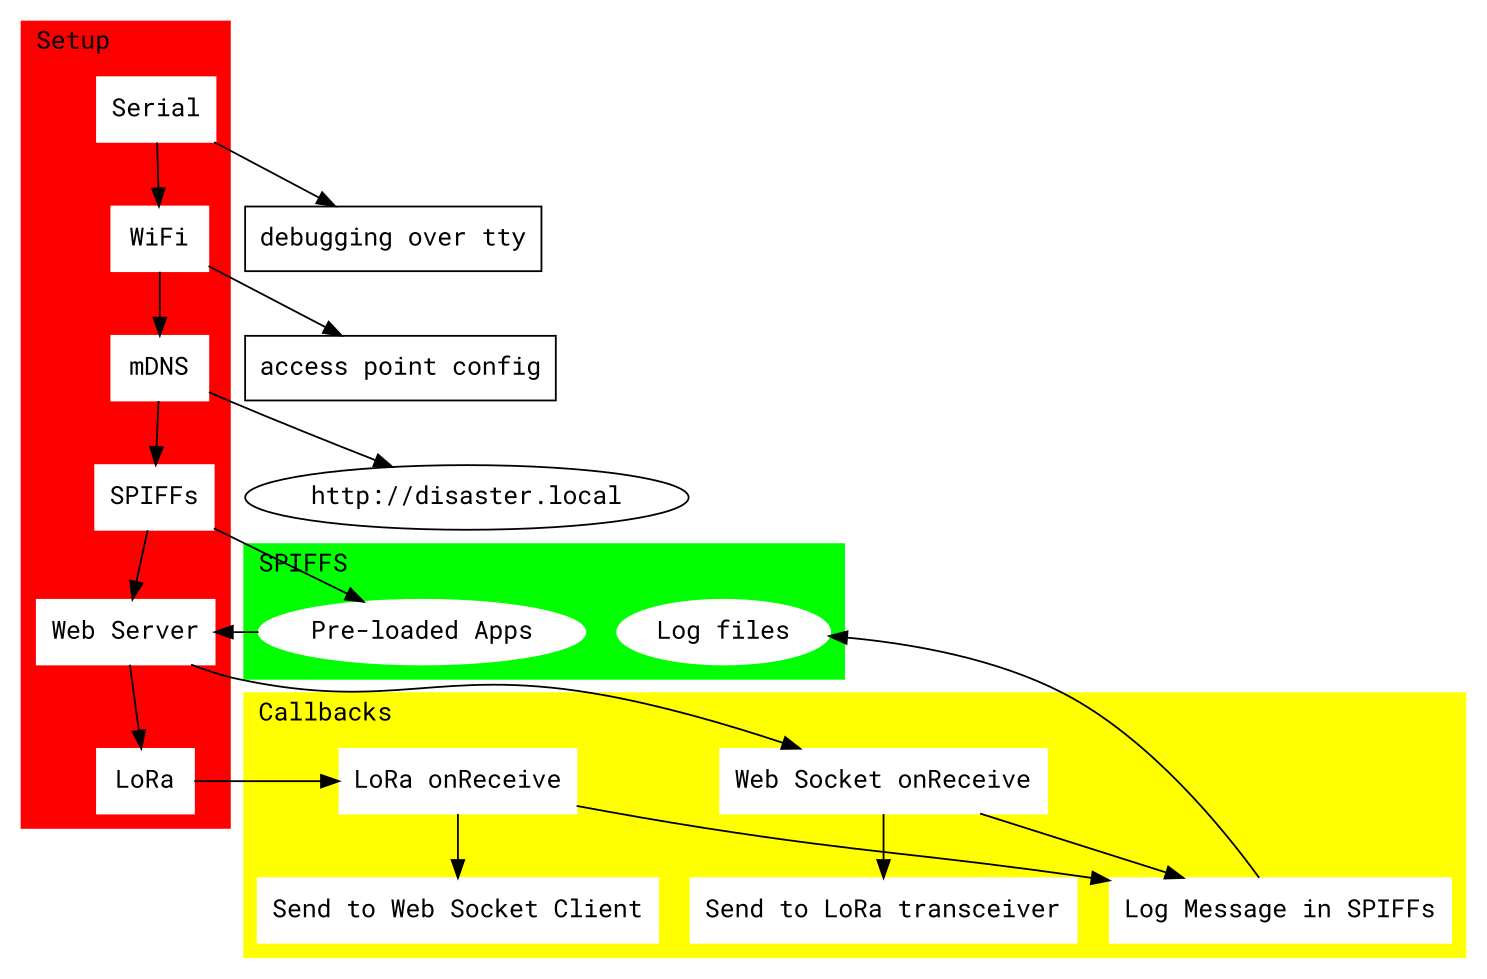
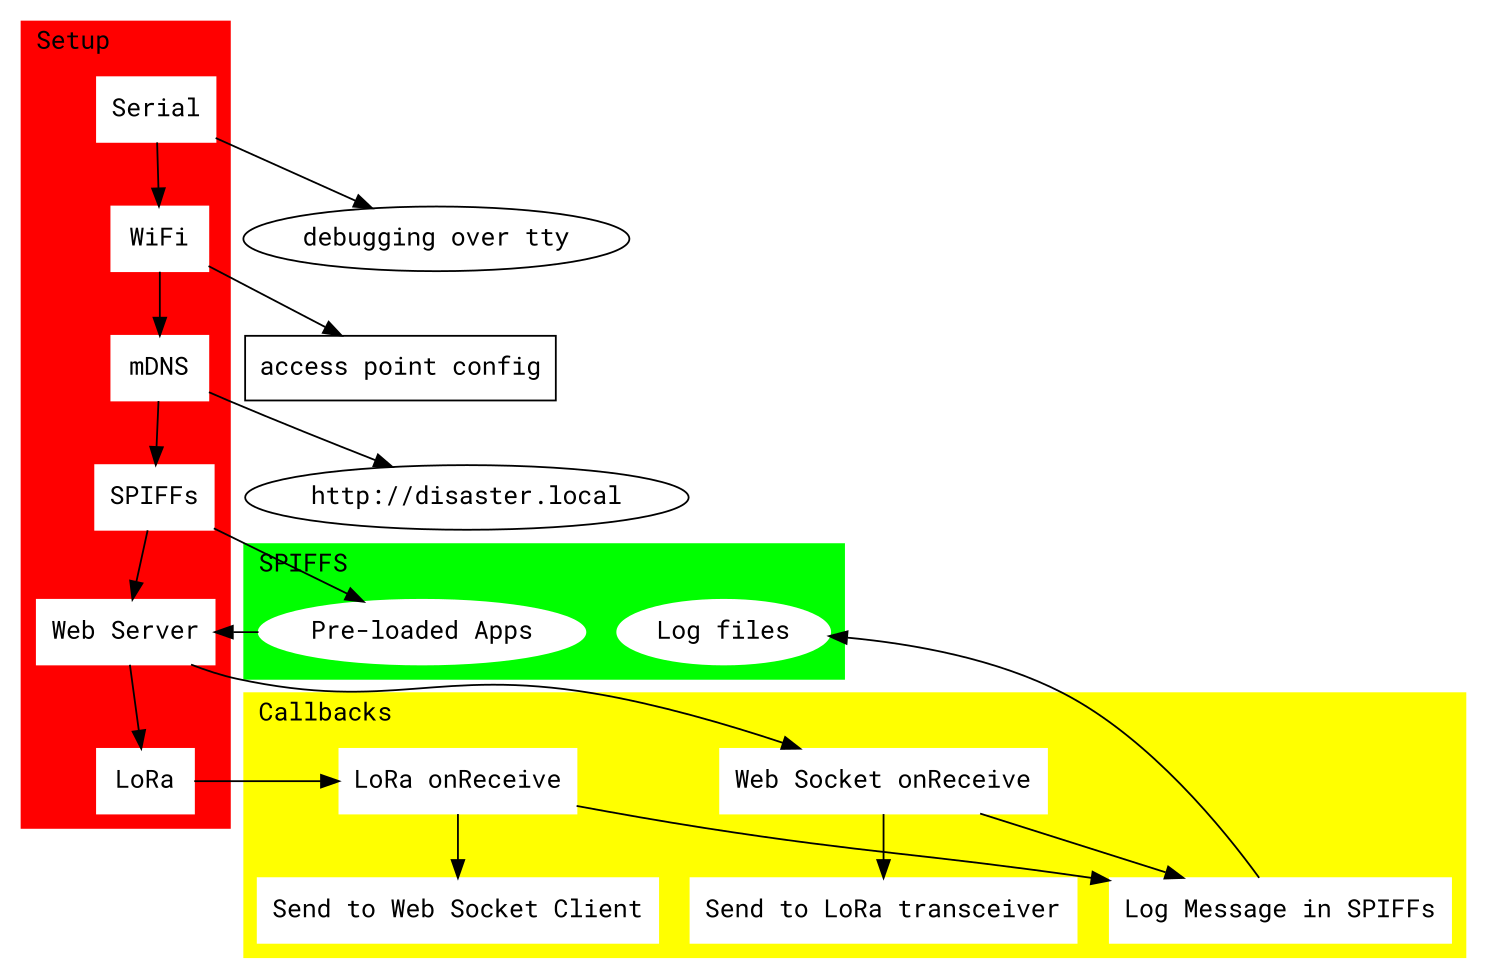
(393, 239) -> (436, 239)
